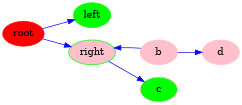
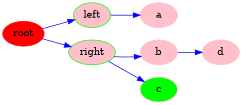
(92, 15) -> (92, 15)
none -> (159, 15)
(131, 48) -> (124, 57)
